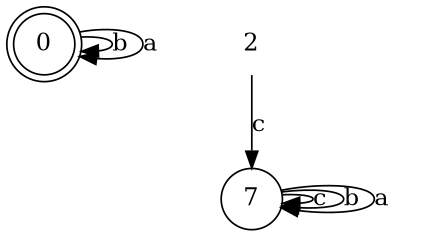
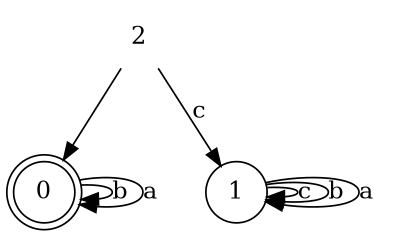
none -> (97, 107)
(252, 199) -> (236, 192)
